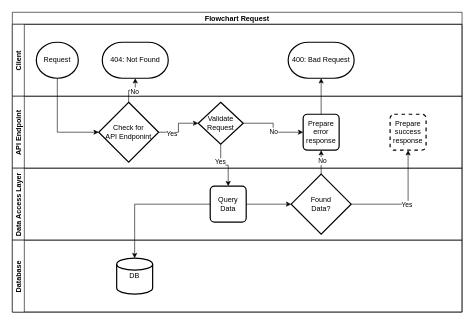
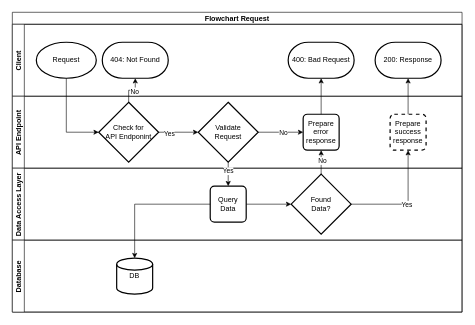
(57, 60) -> (66, 60)
none -> (408, 60)
none -> (408, 83)
(221, 123) -> (228, 132)
